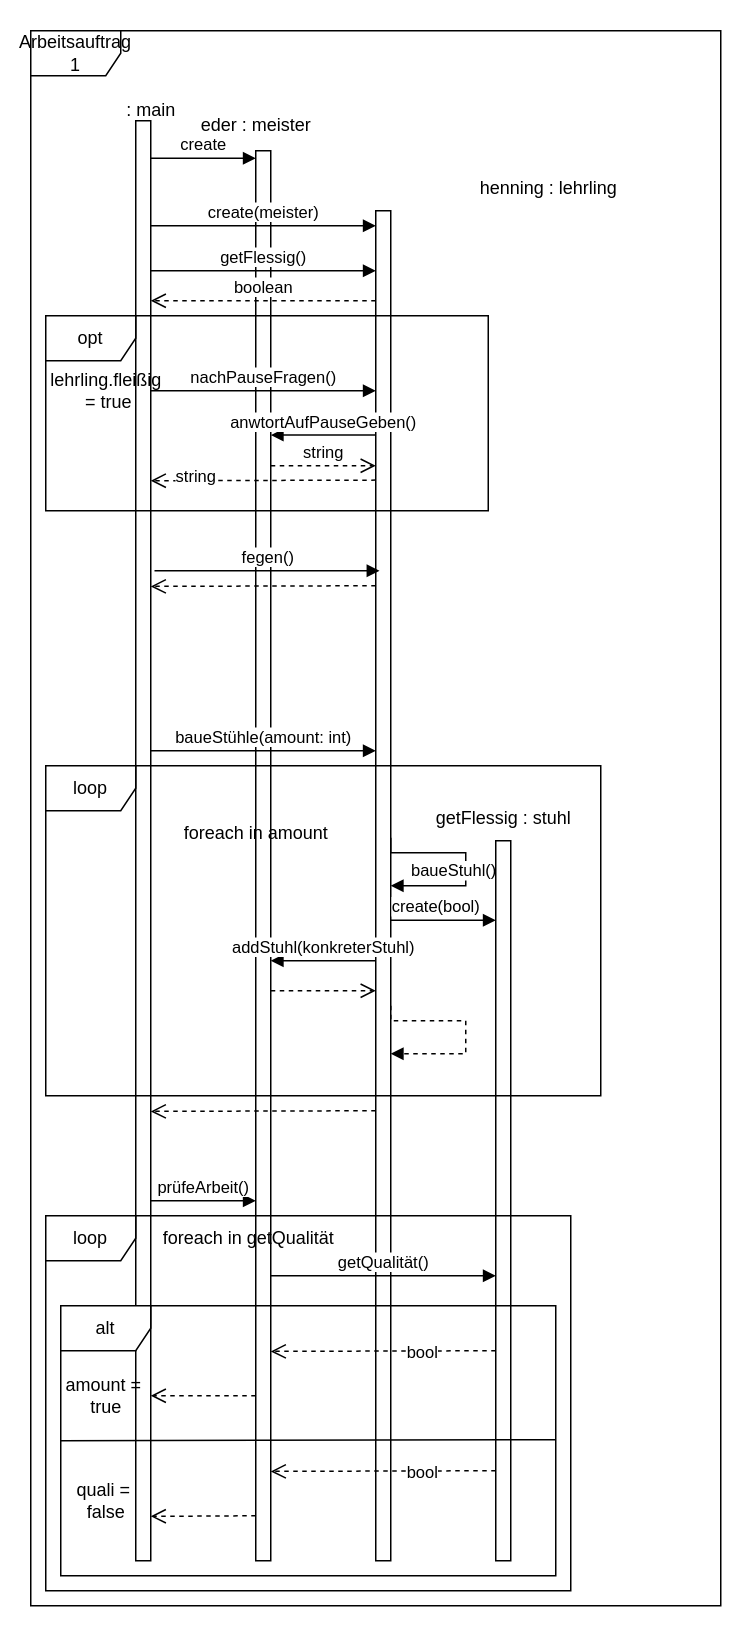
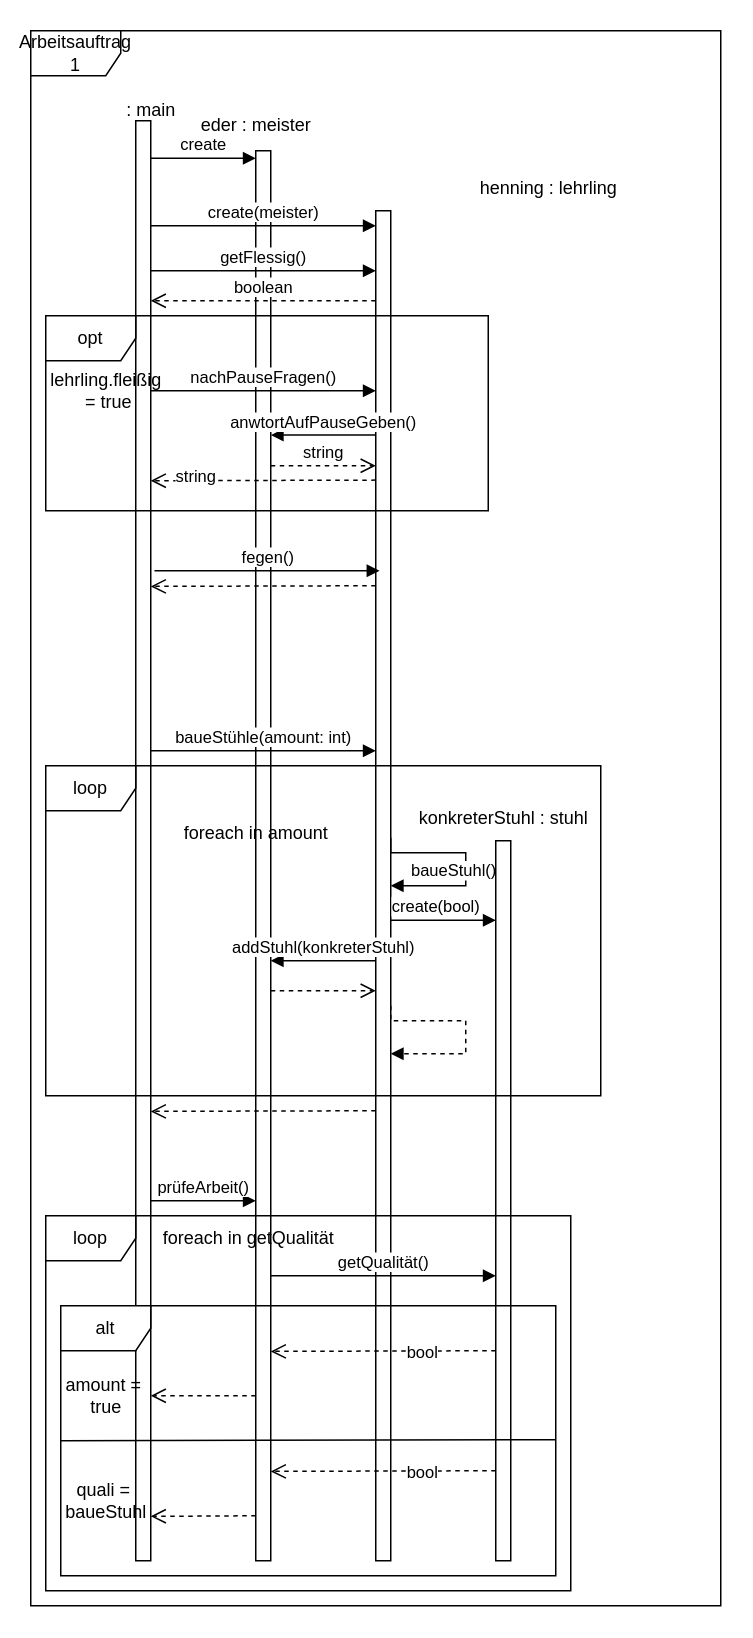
(504, 818) -> (504, 818)
(107, 1501) -> (107, 1501)
